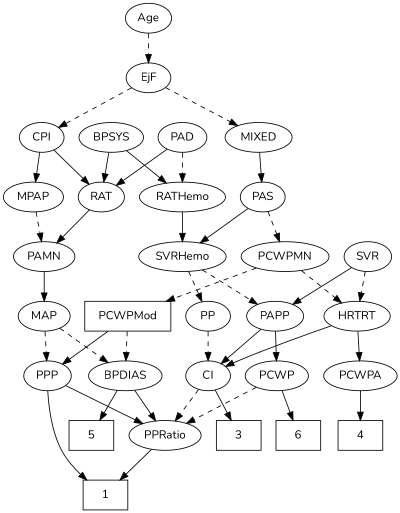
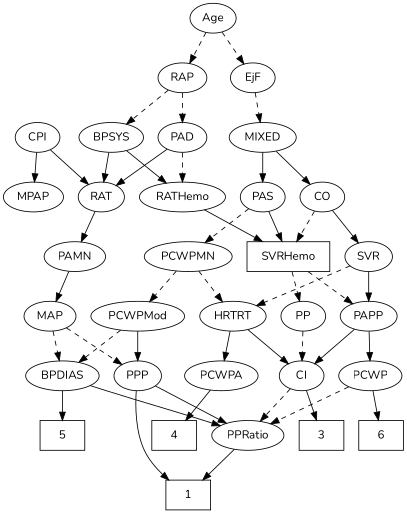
none -> (182, 78)
(99, 106) -> none
none -> (322, 197)
(38, 223) -> none
(182, 257) -> (288, 257)
(128, 316) -> (138, 316)
